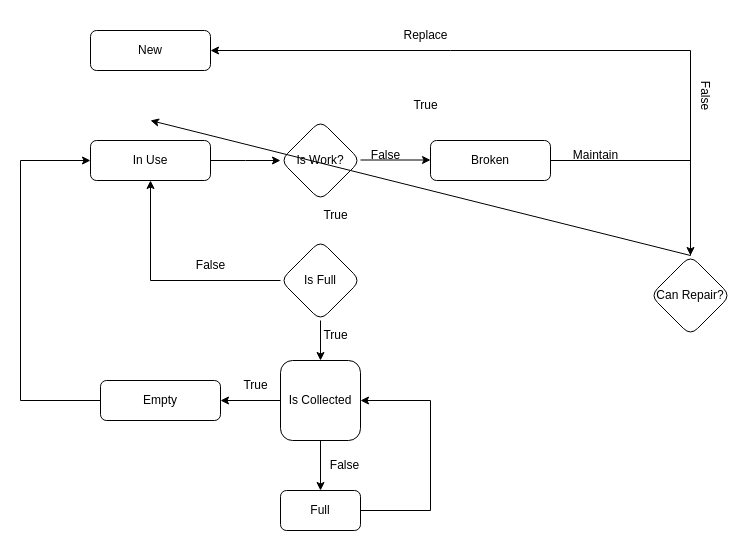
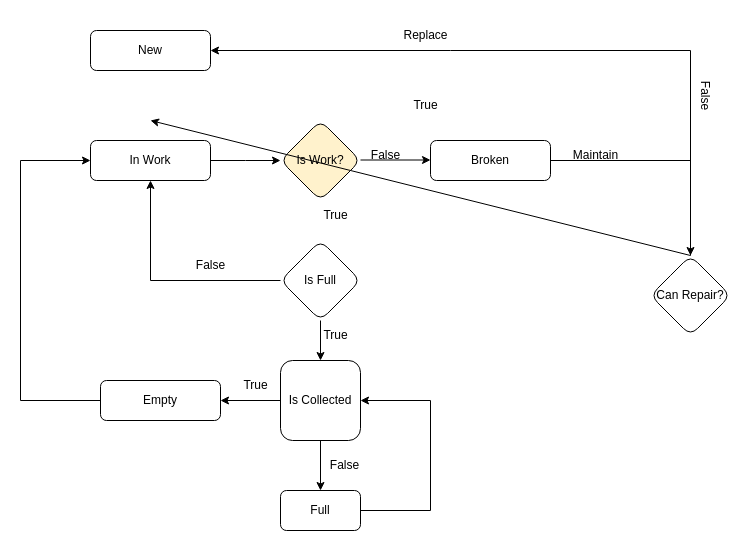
(151, 161) -> (151, 161)
(321, 161) -> (321, 161)
